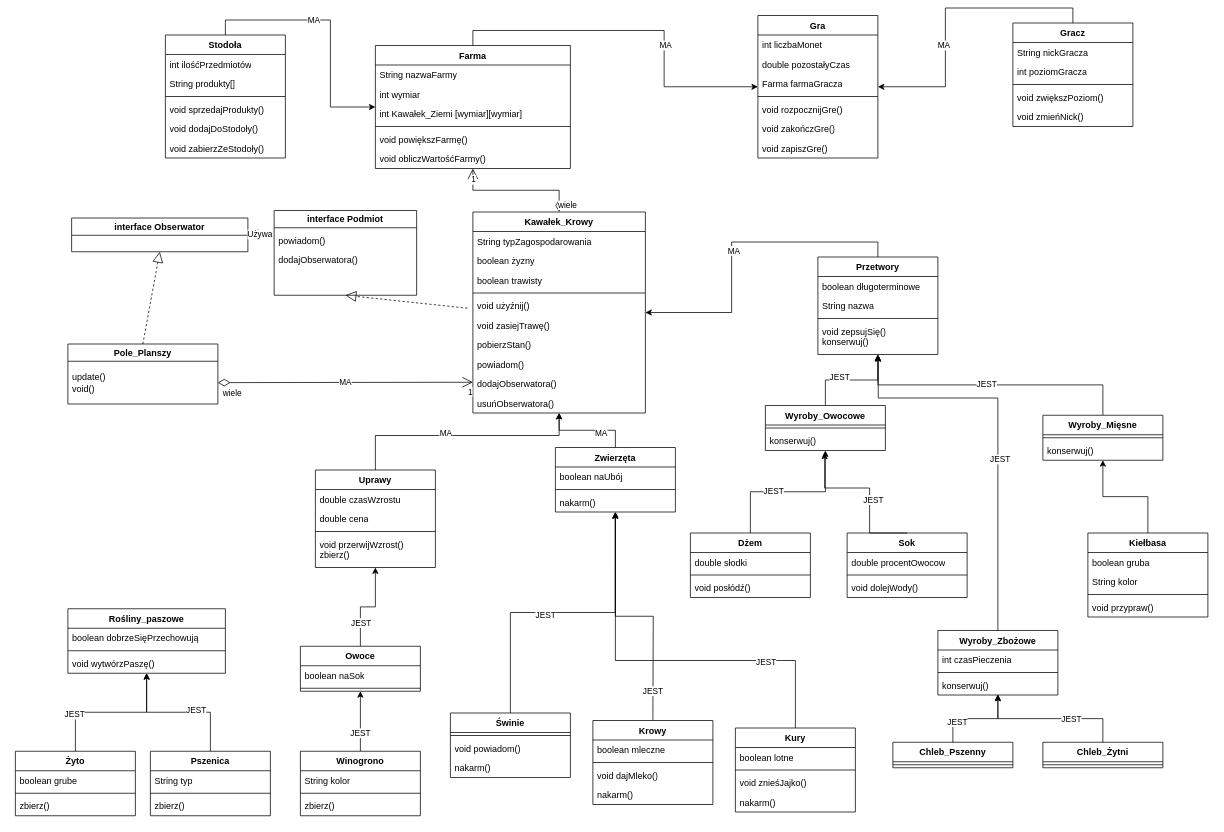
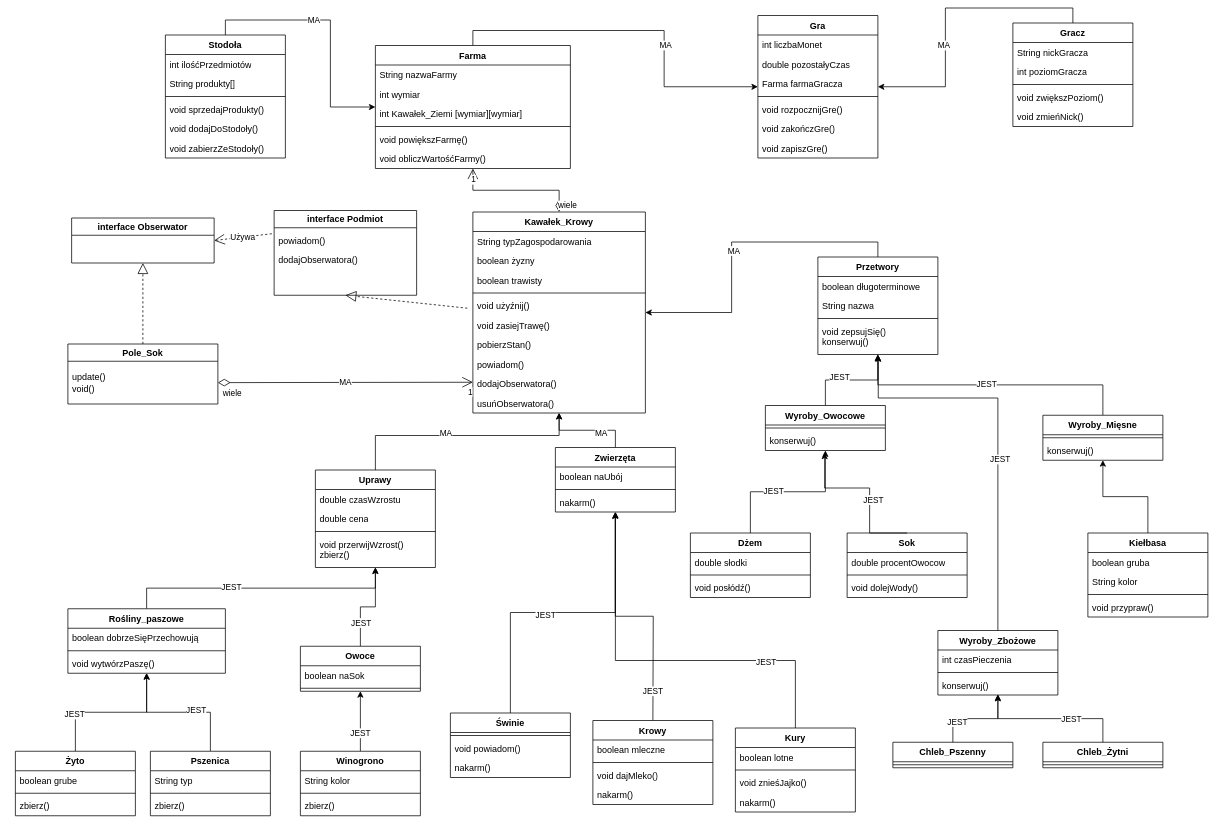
(160, 235) -> (143, 240)
(143, 353) -> (143, 353)
none -> (250, 588)
